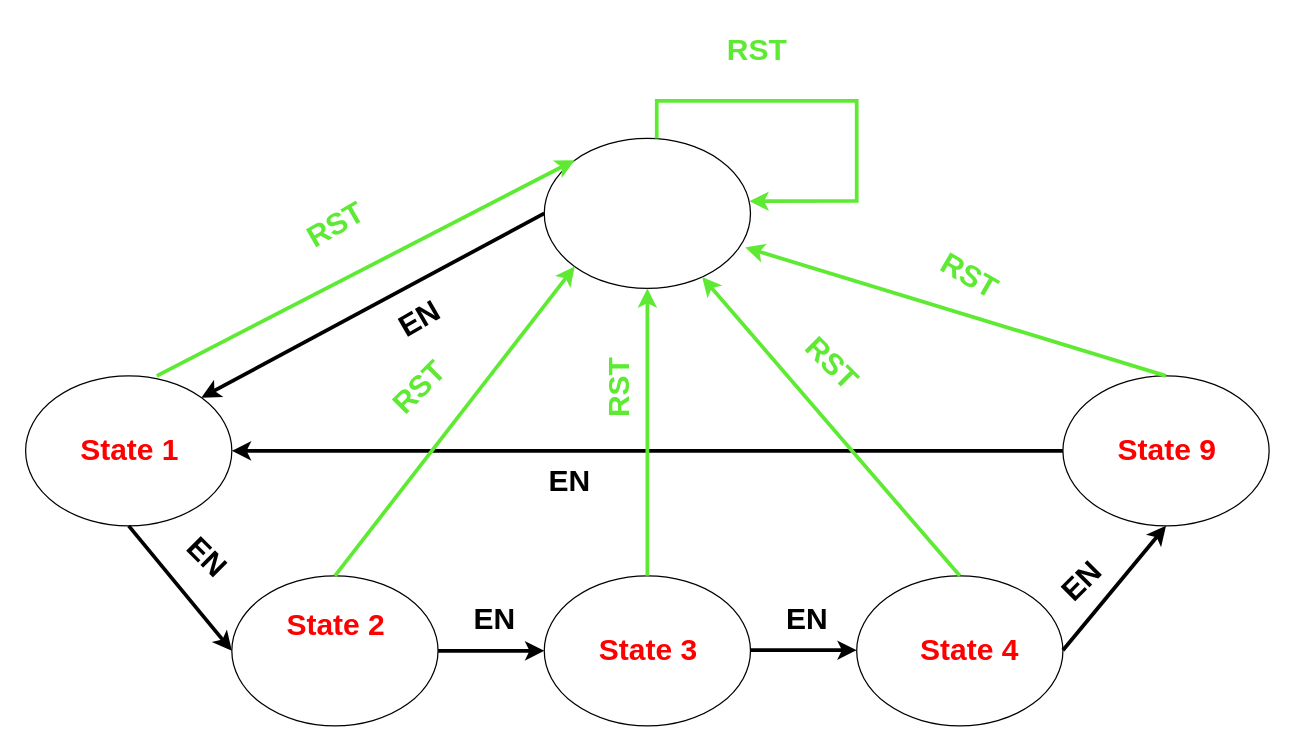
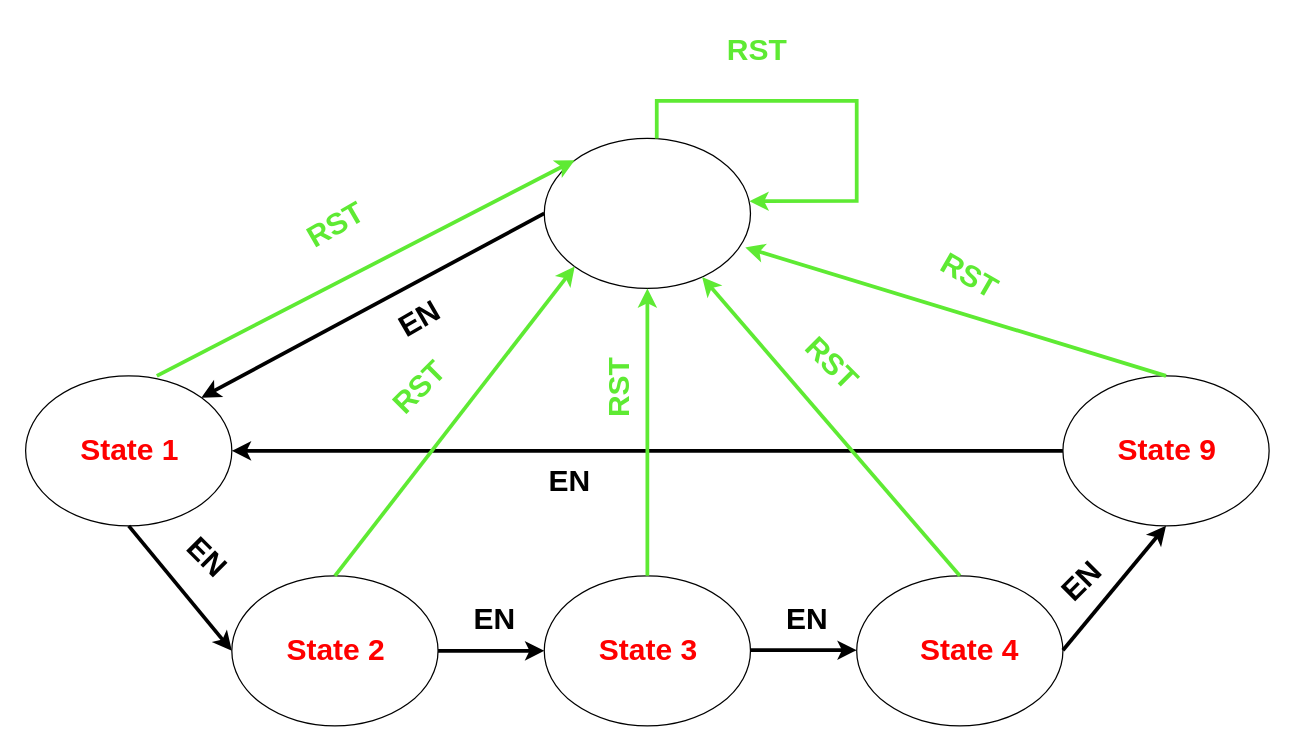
(335, 626) -> (335, 651)
